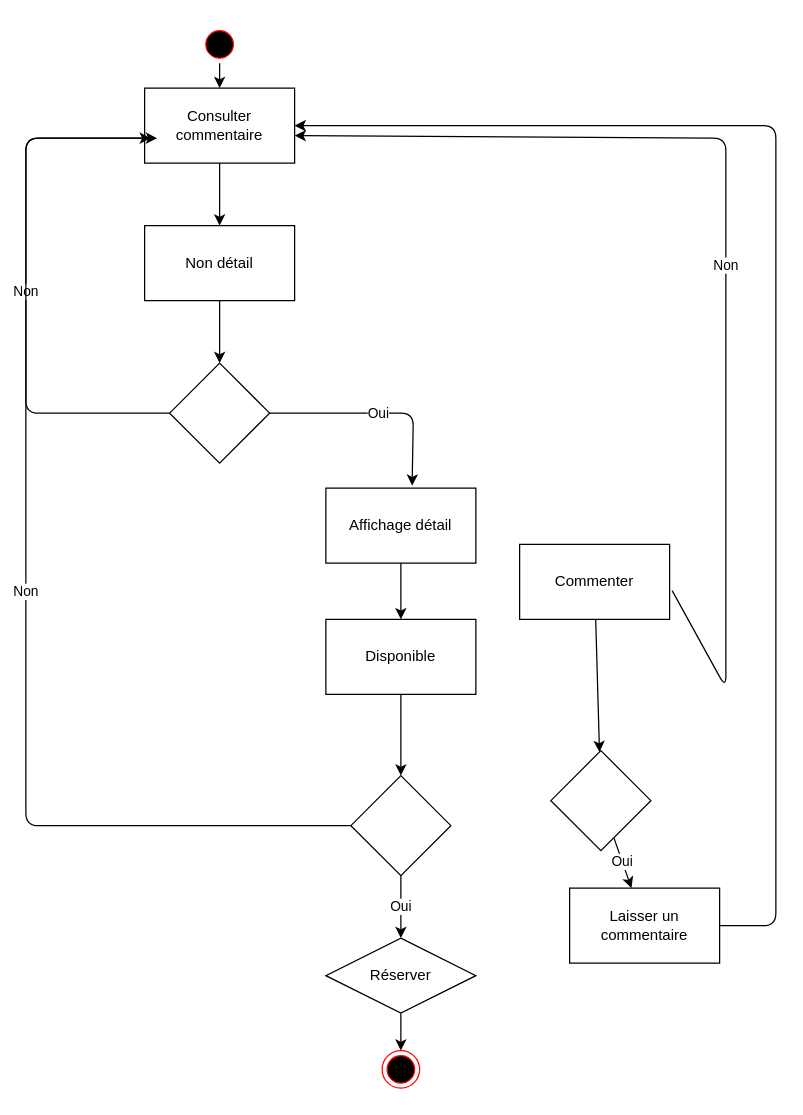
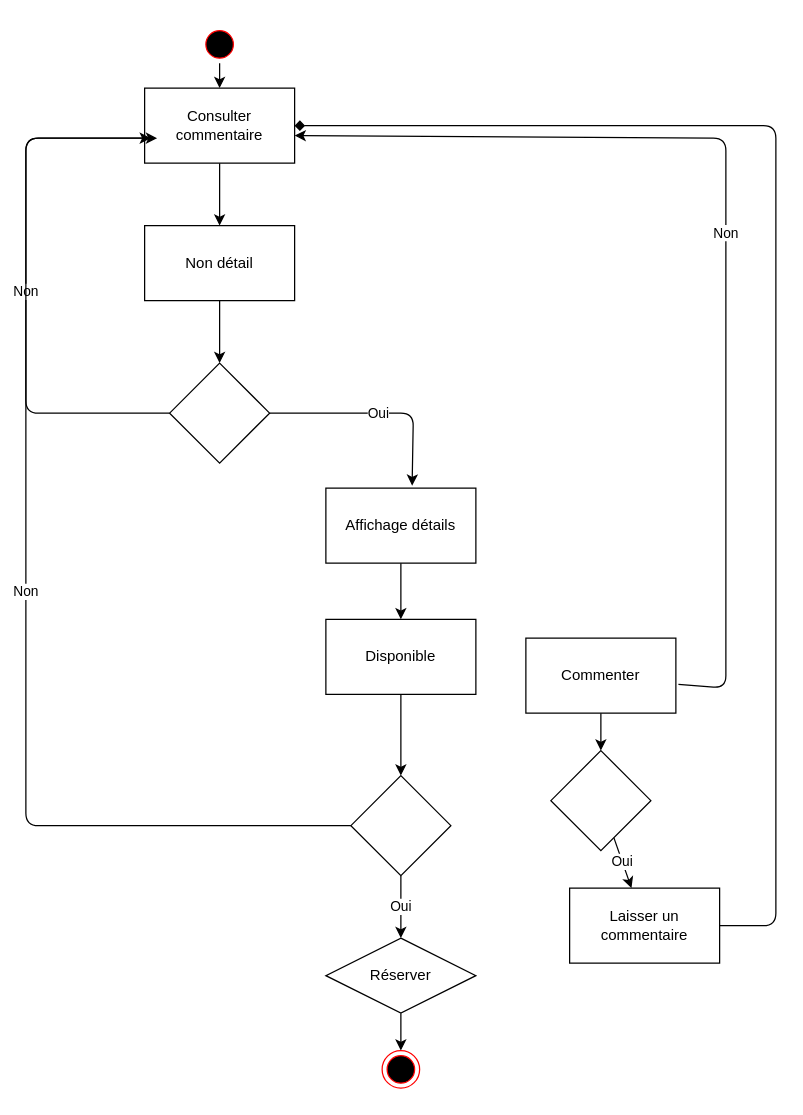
(304, 126) -> (305, 126)
(401, 526) -> (401, 526)
(594, 582) -> (601, 676)
